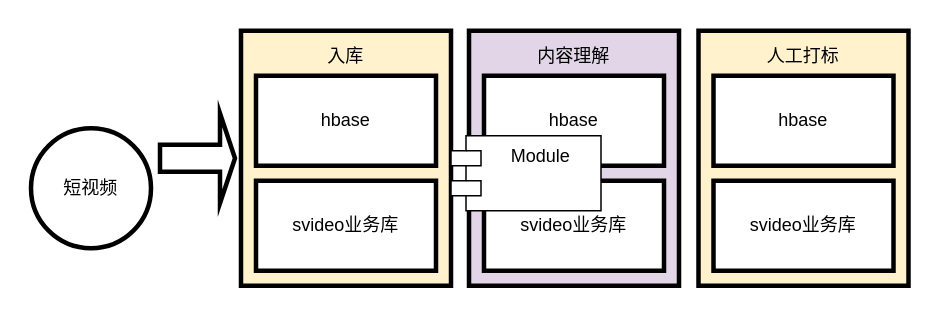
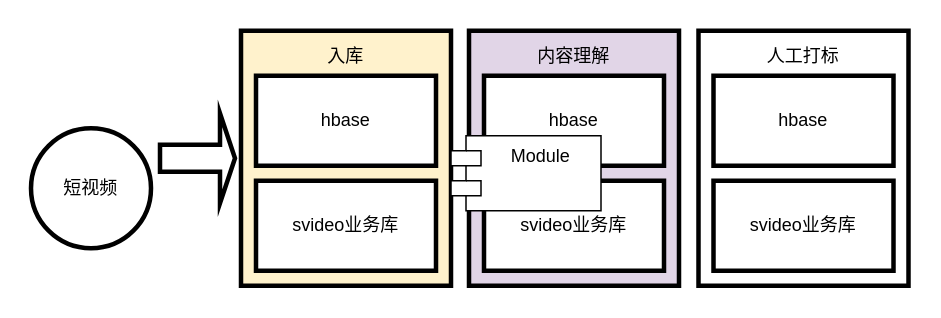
(803, 57) -> (803, 57)
